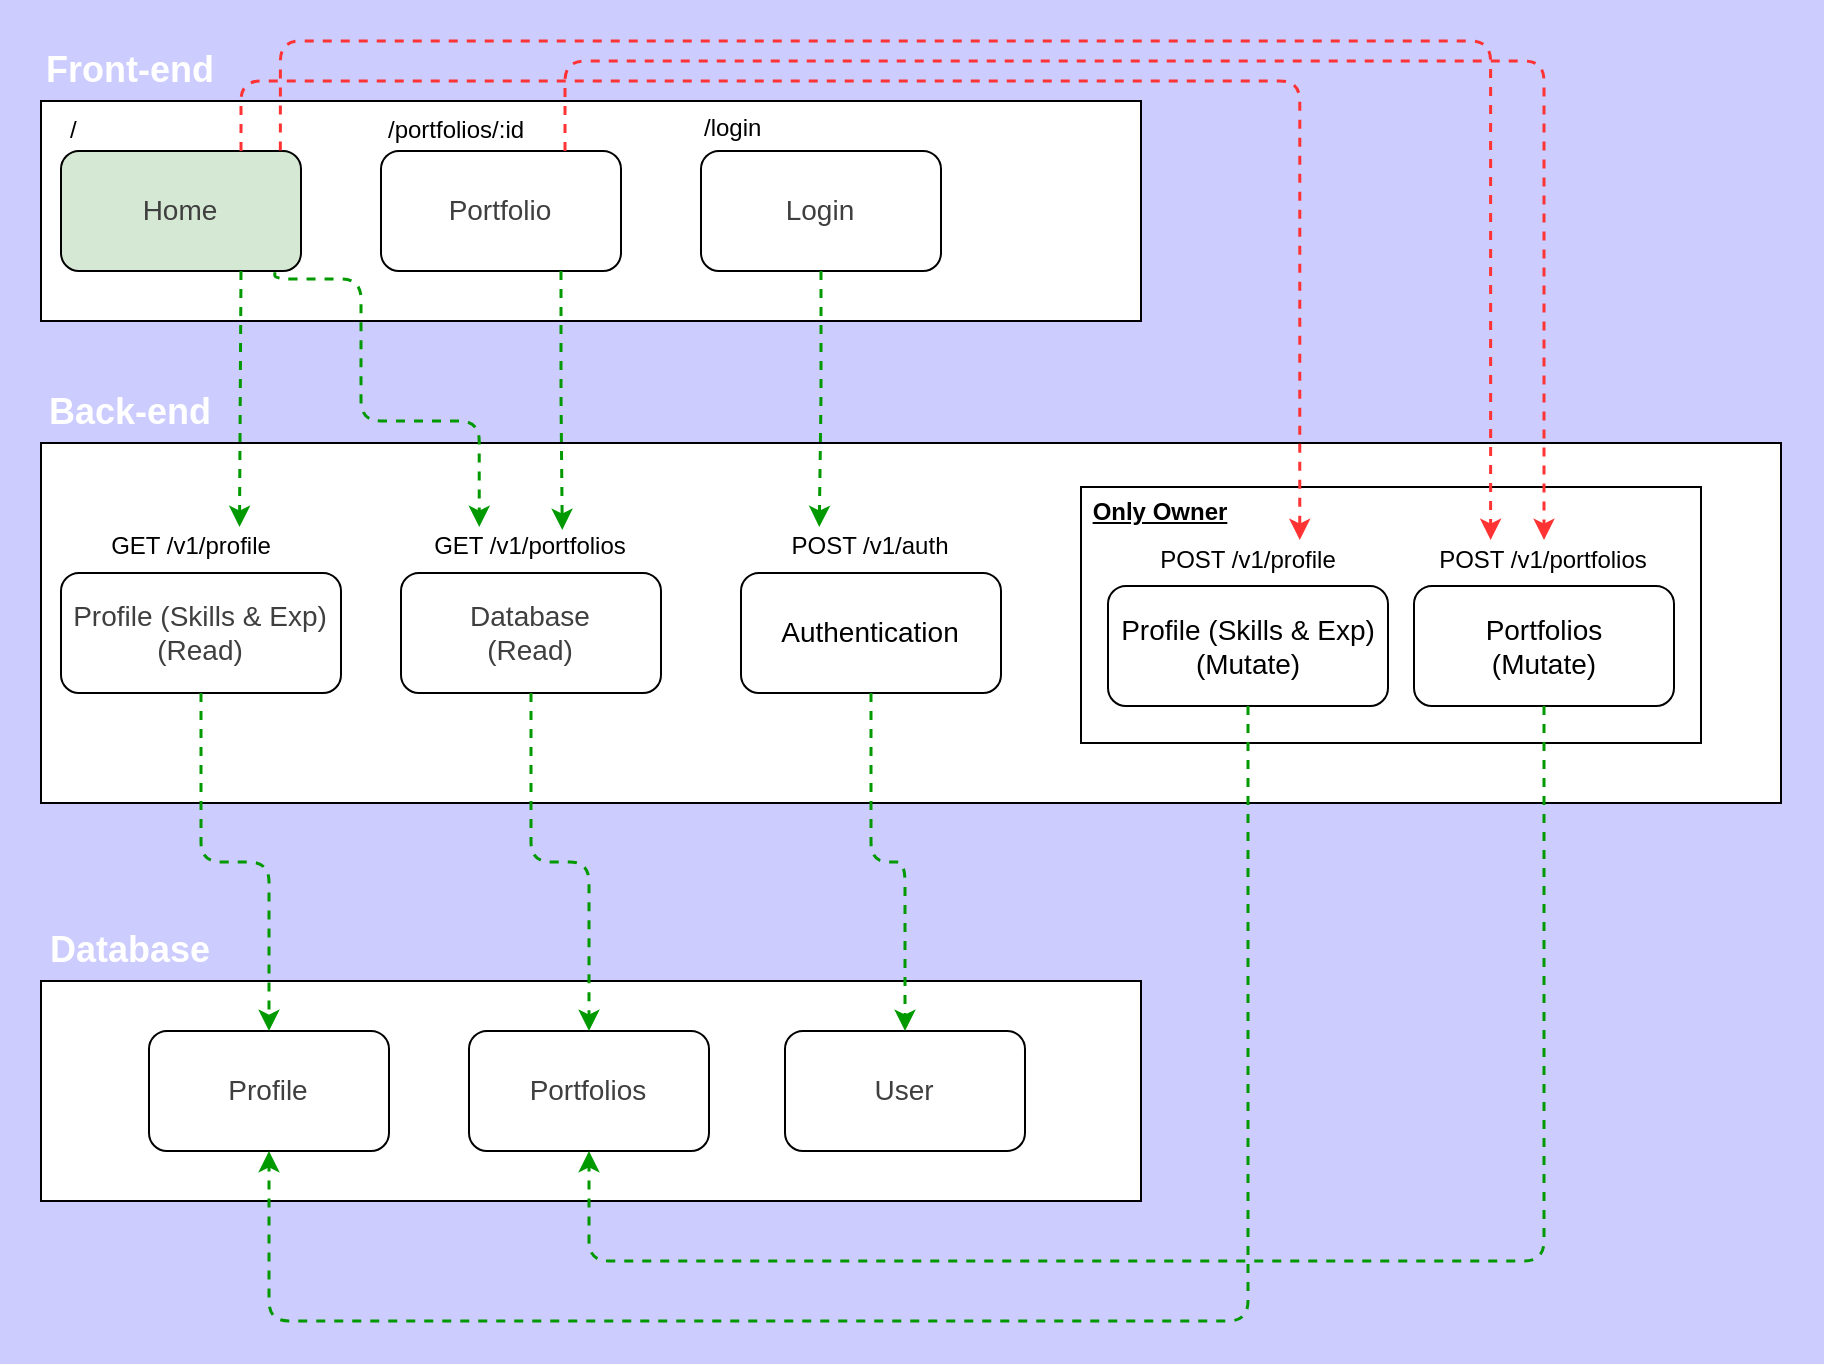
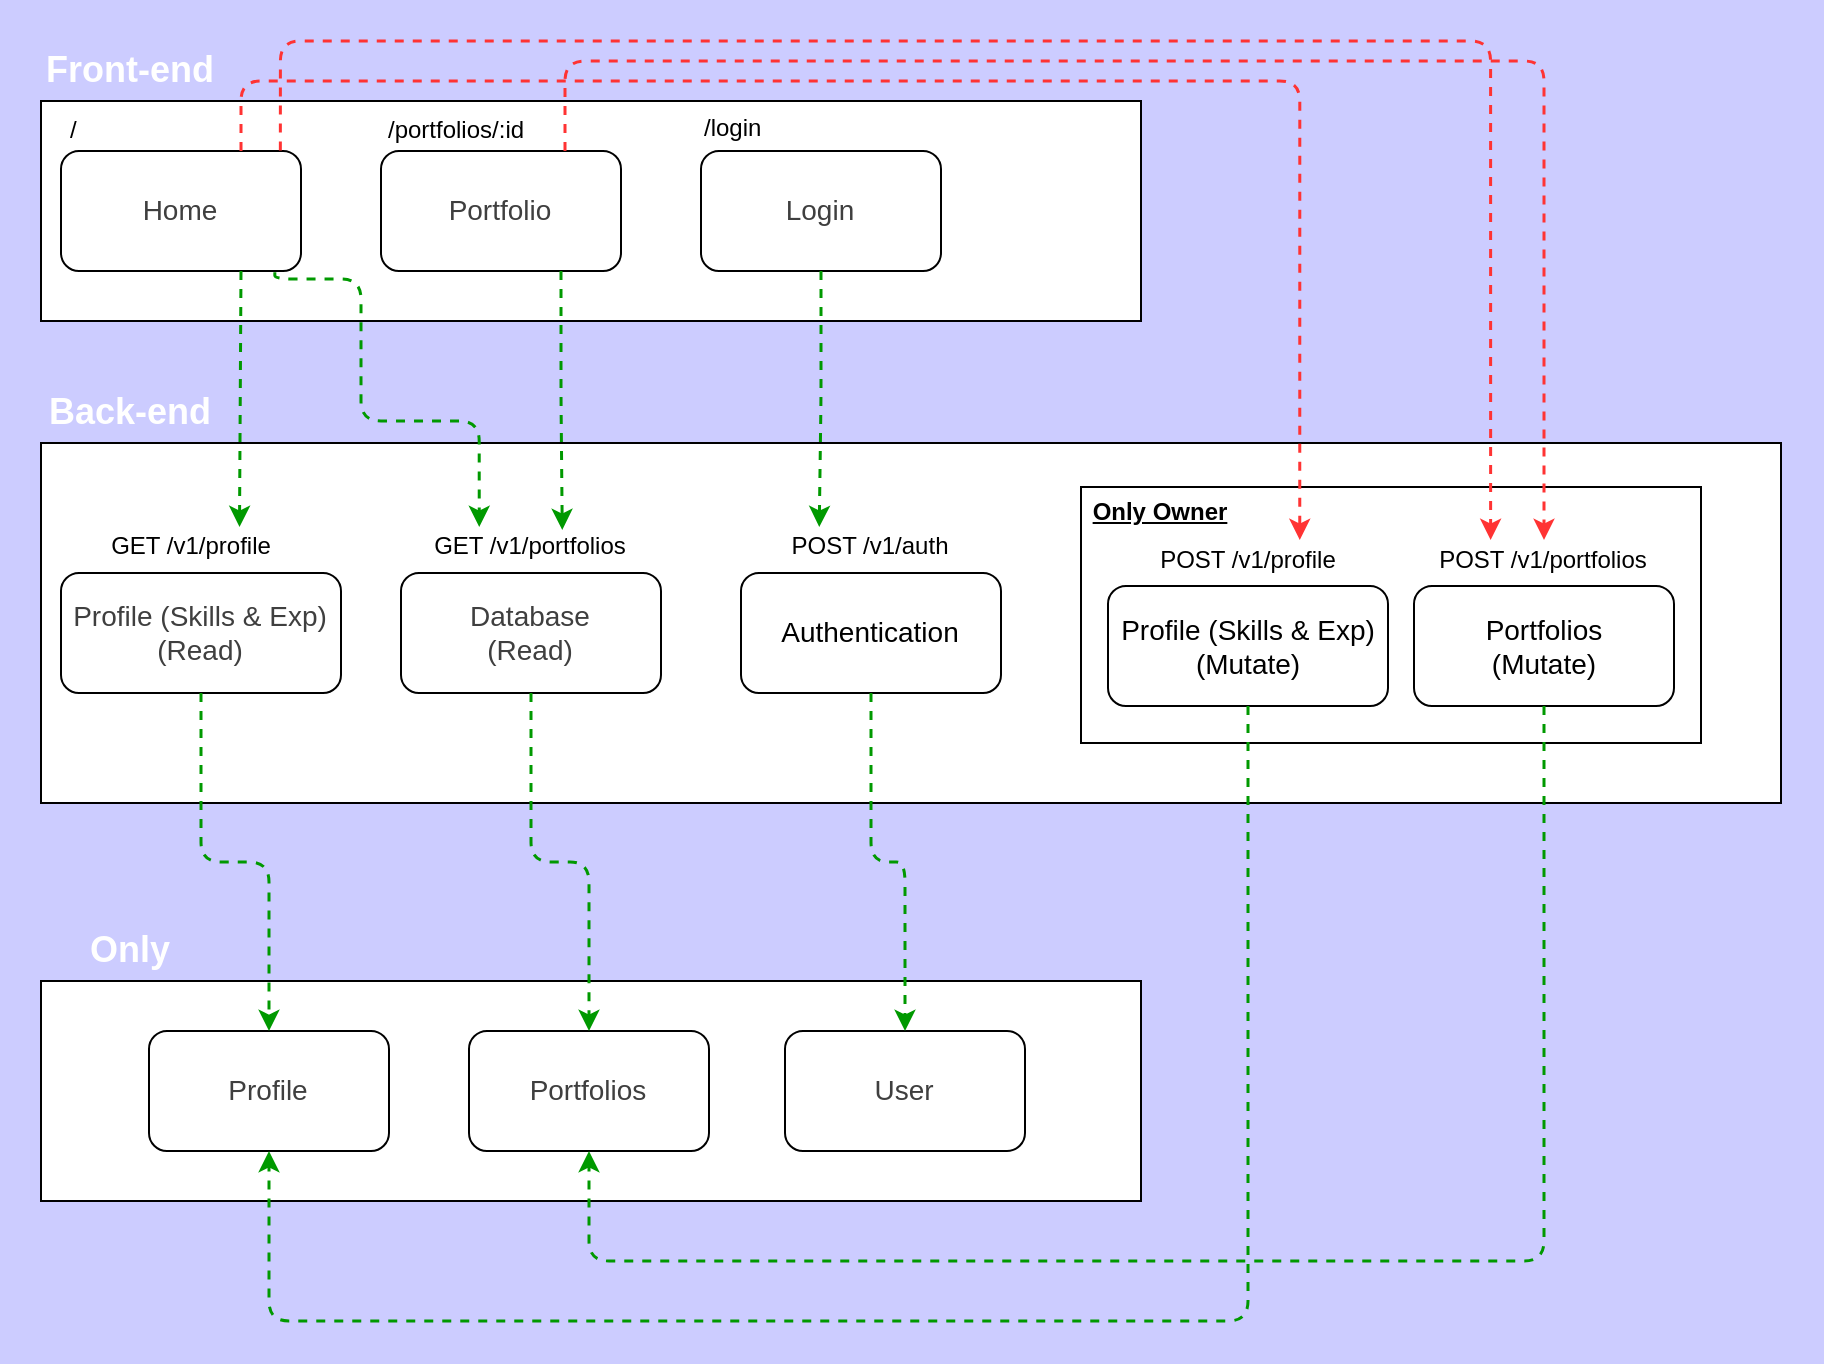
(181, 211) -> (181, 211)
(131, 951) -> (131, 951)
